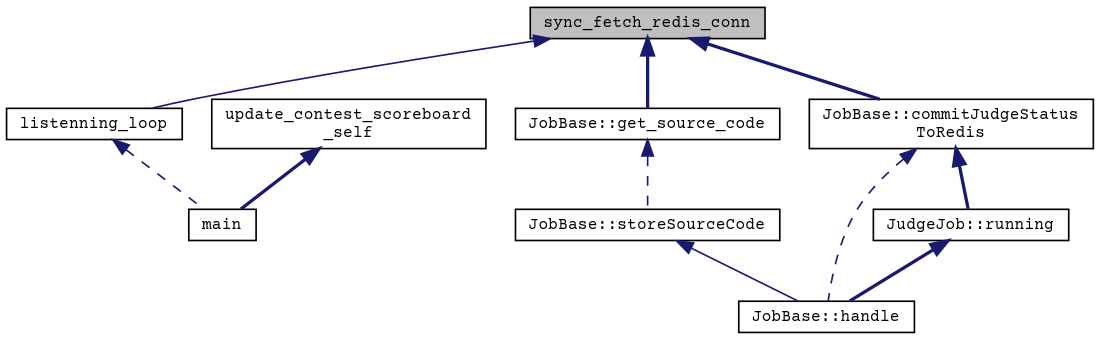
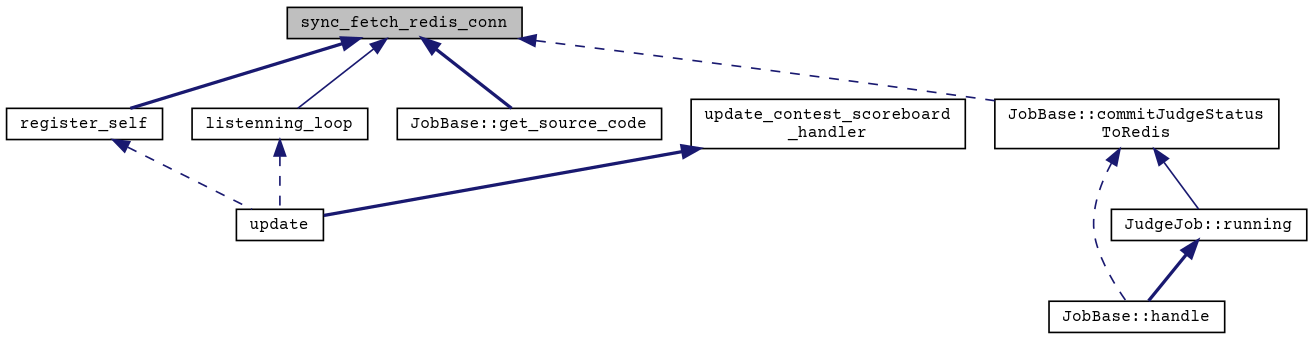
(793, 72) -> (765, 70)
none -> (85, 124)
(349, 124) -> (828, 124)
(964, 187) -> (1181, 186)
(222, 225) -> (280, 225)
(648, 225) -> none
